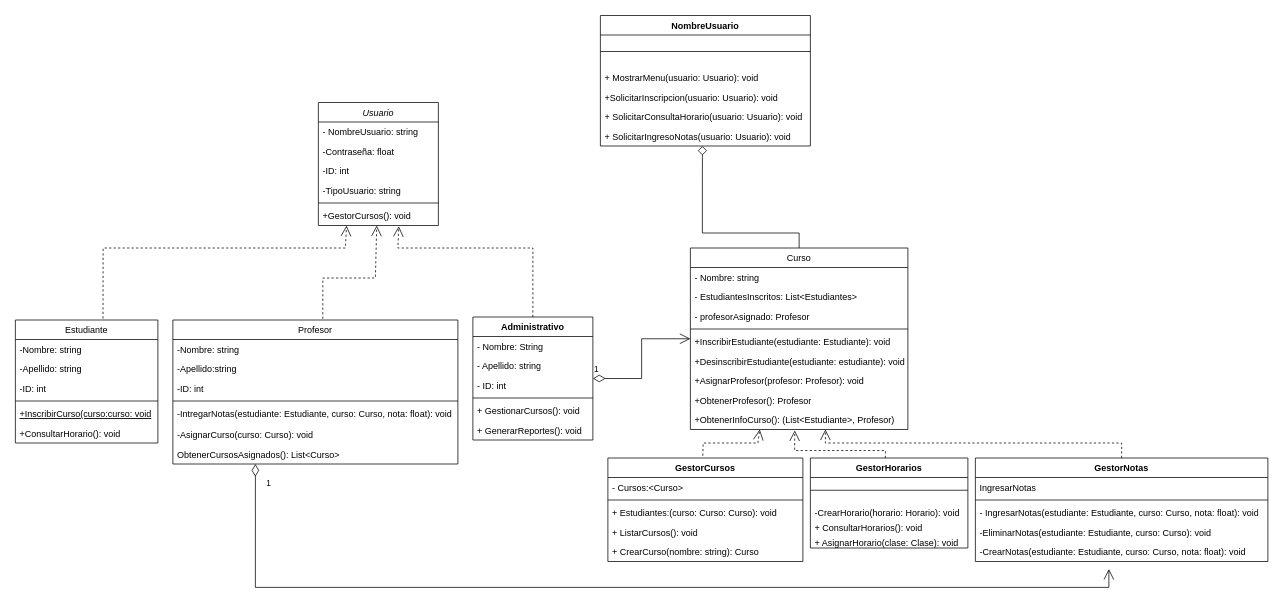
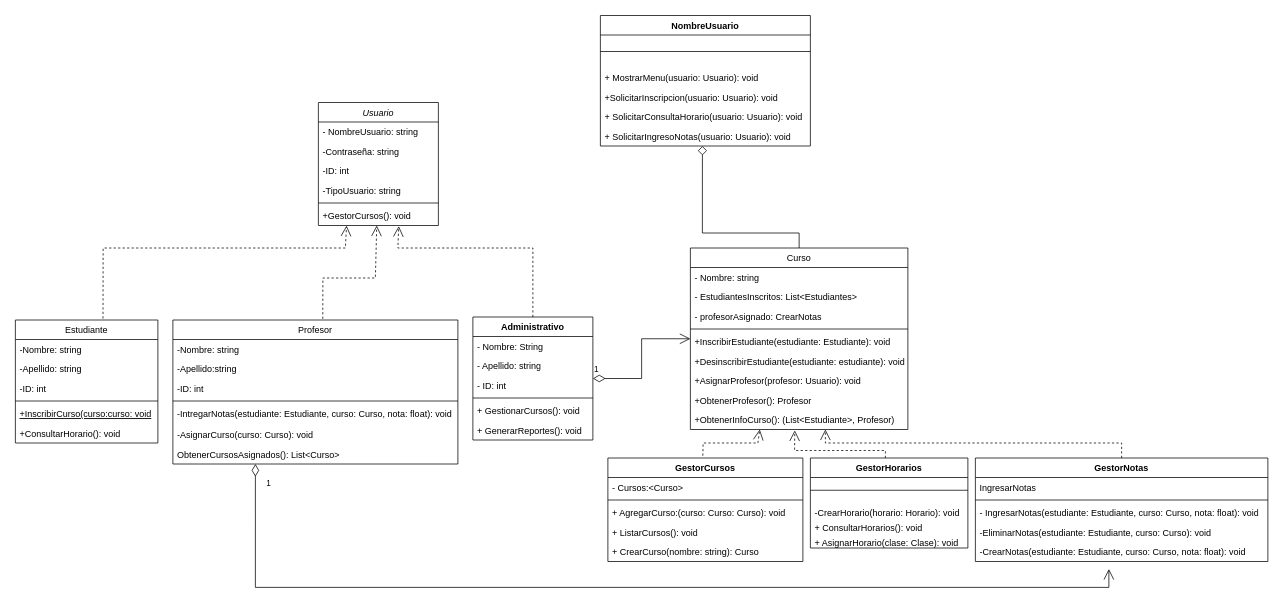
(364, 152) -> (367, 152)
(760, 317) -> (765, 317)
(793, 381) -> (790, 381)
(704, 514) -> (706, 519)
